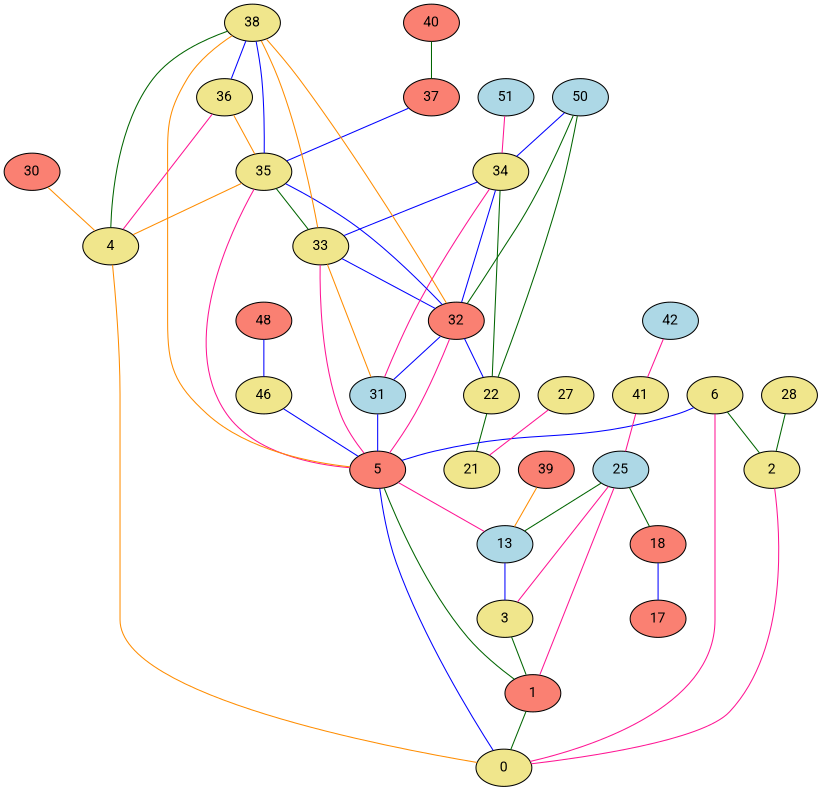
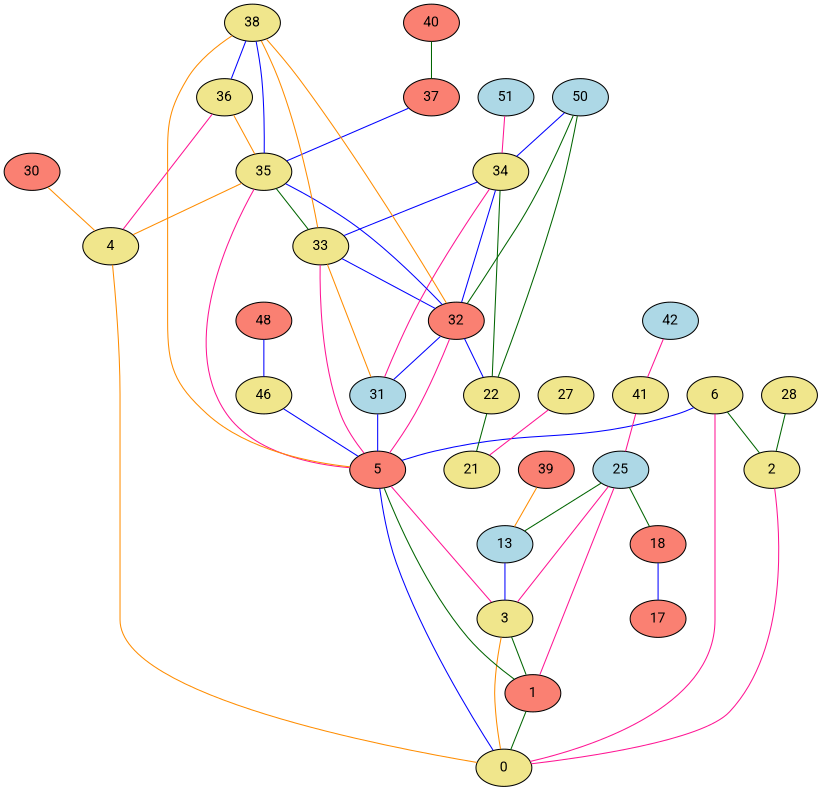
(136, 108) -> none
(441, 507) -> (441, 544)
none -> (495, 693)
